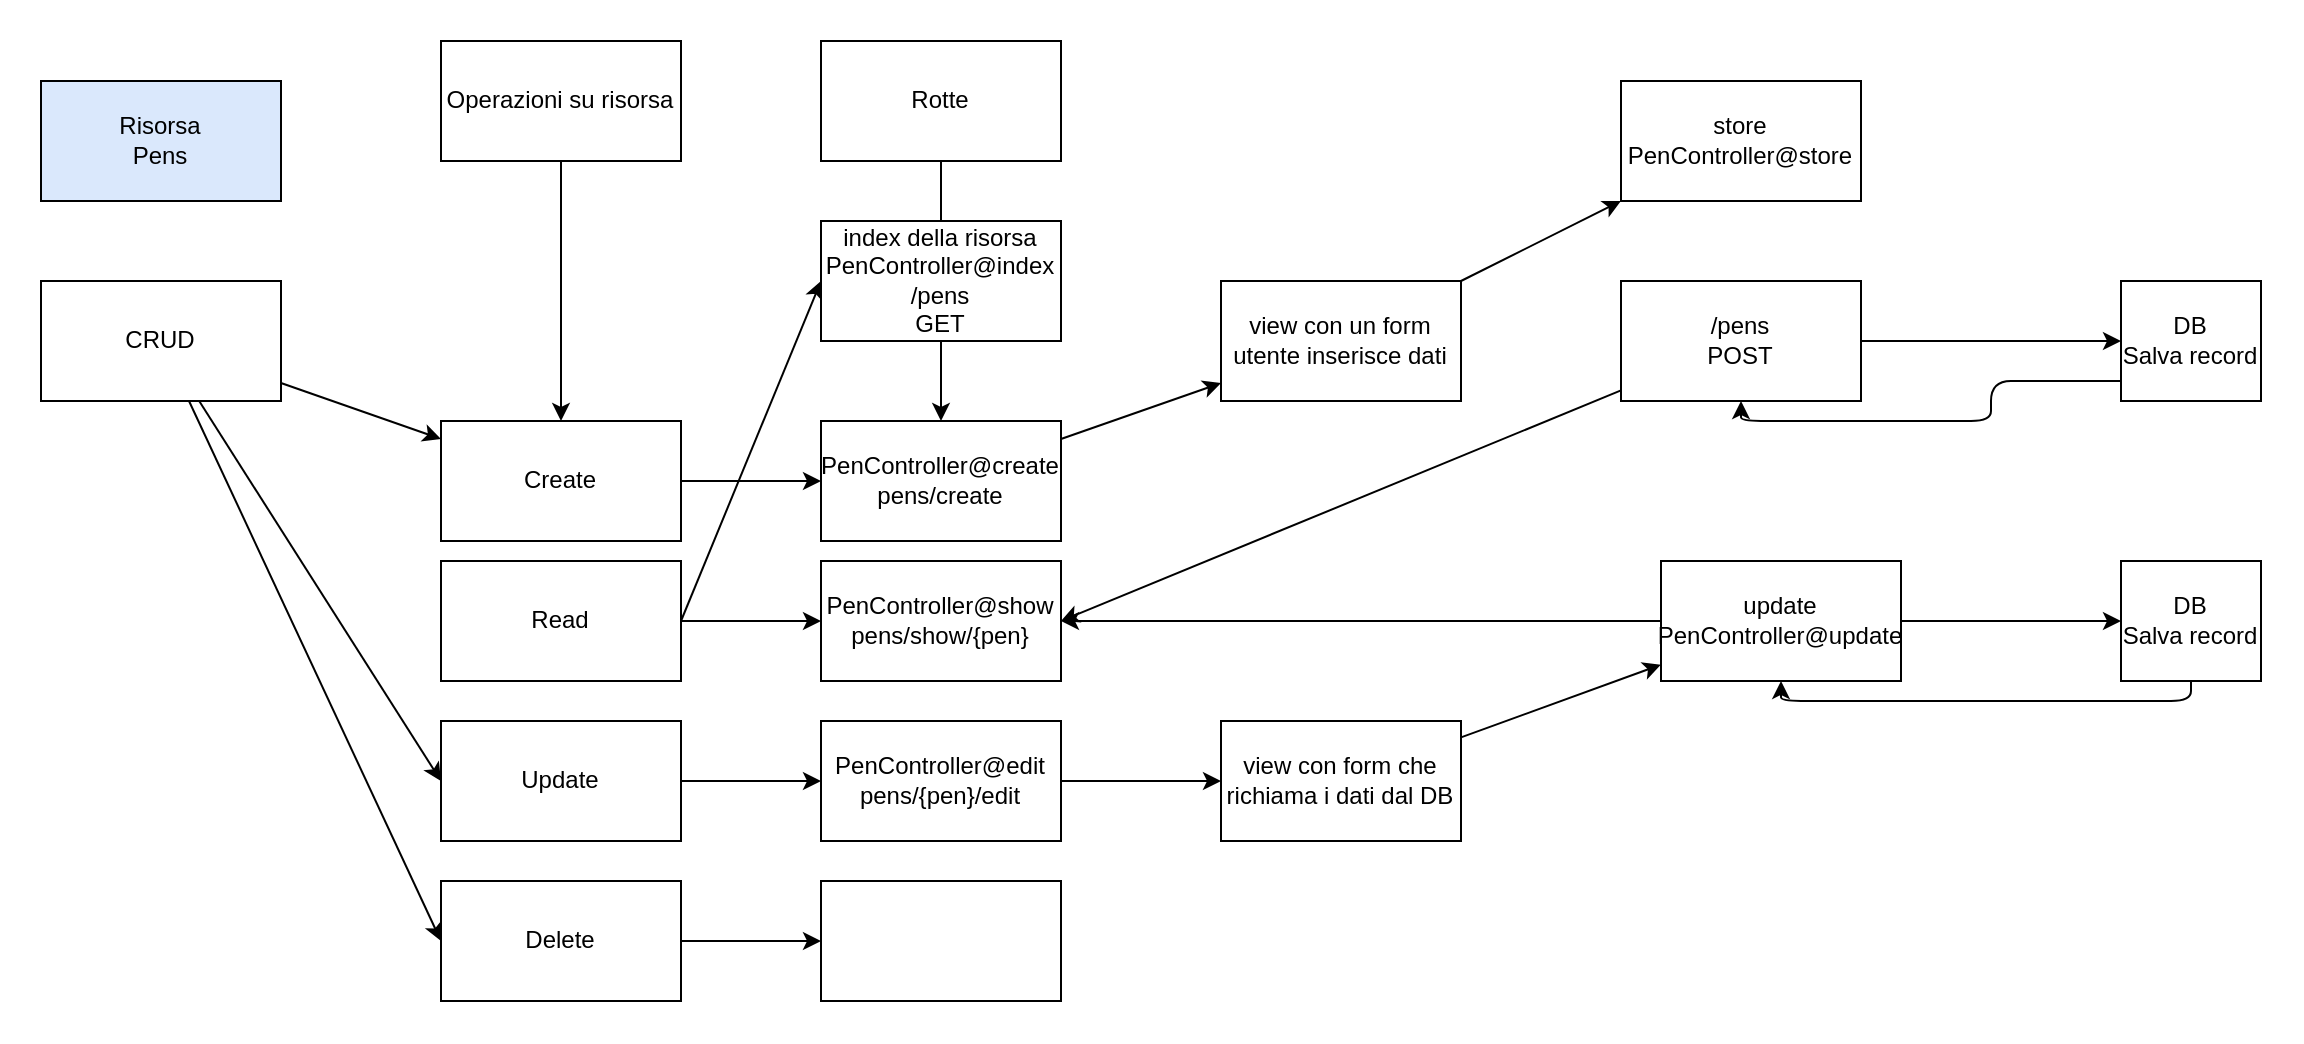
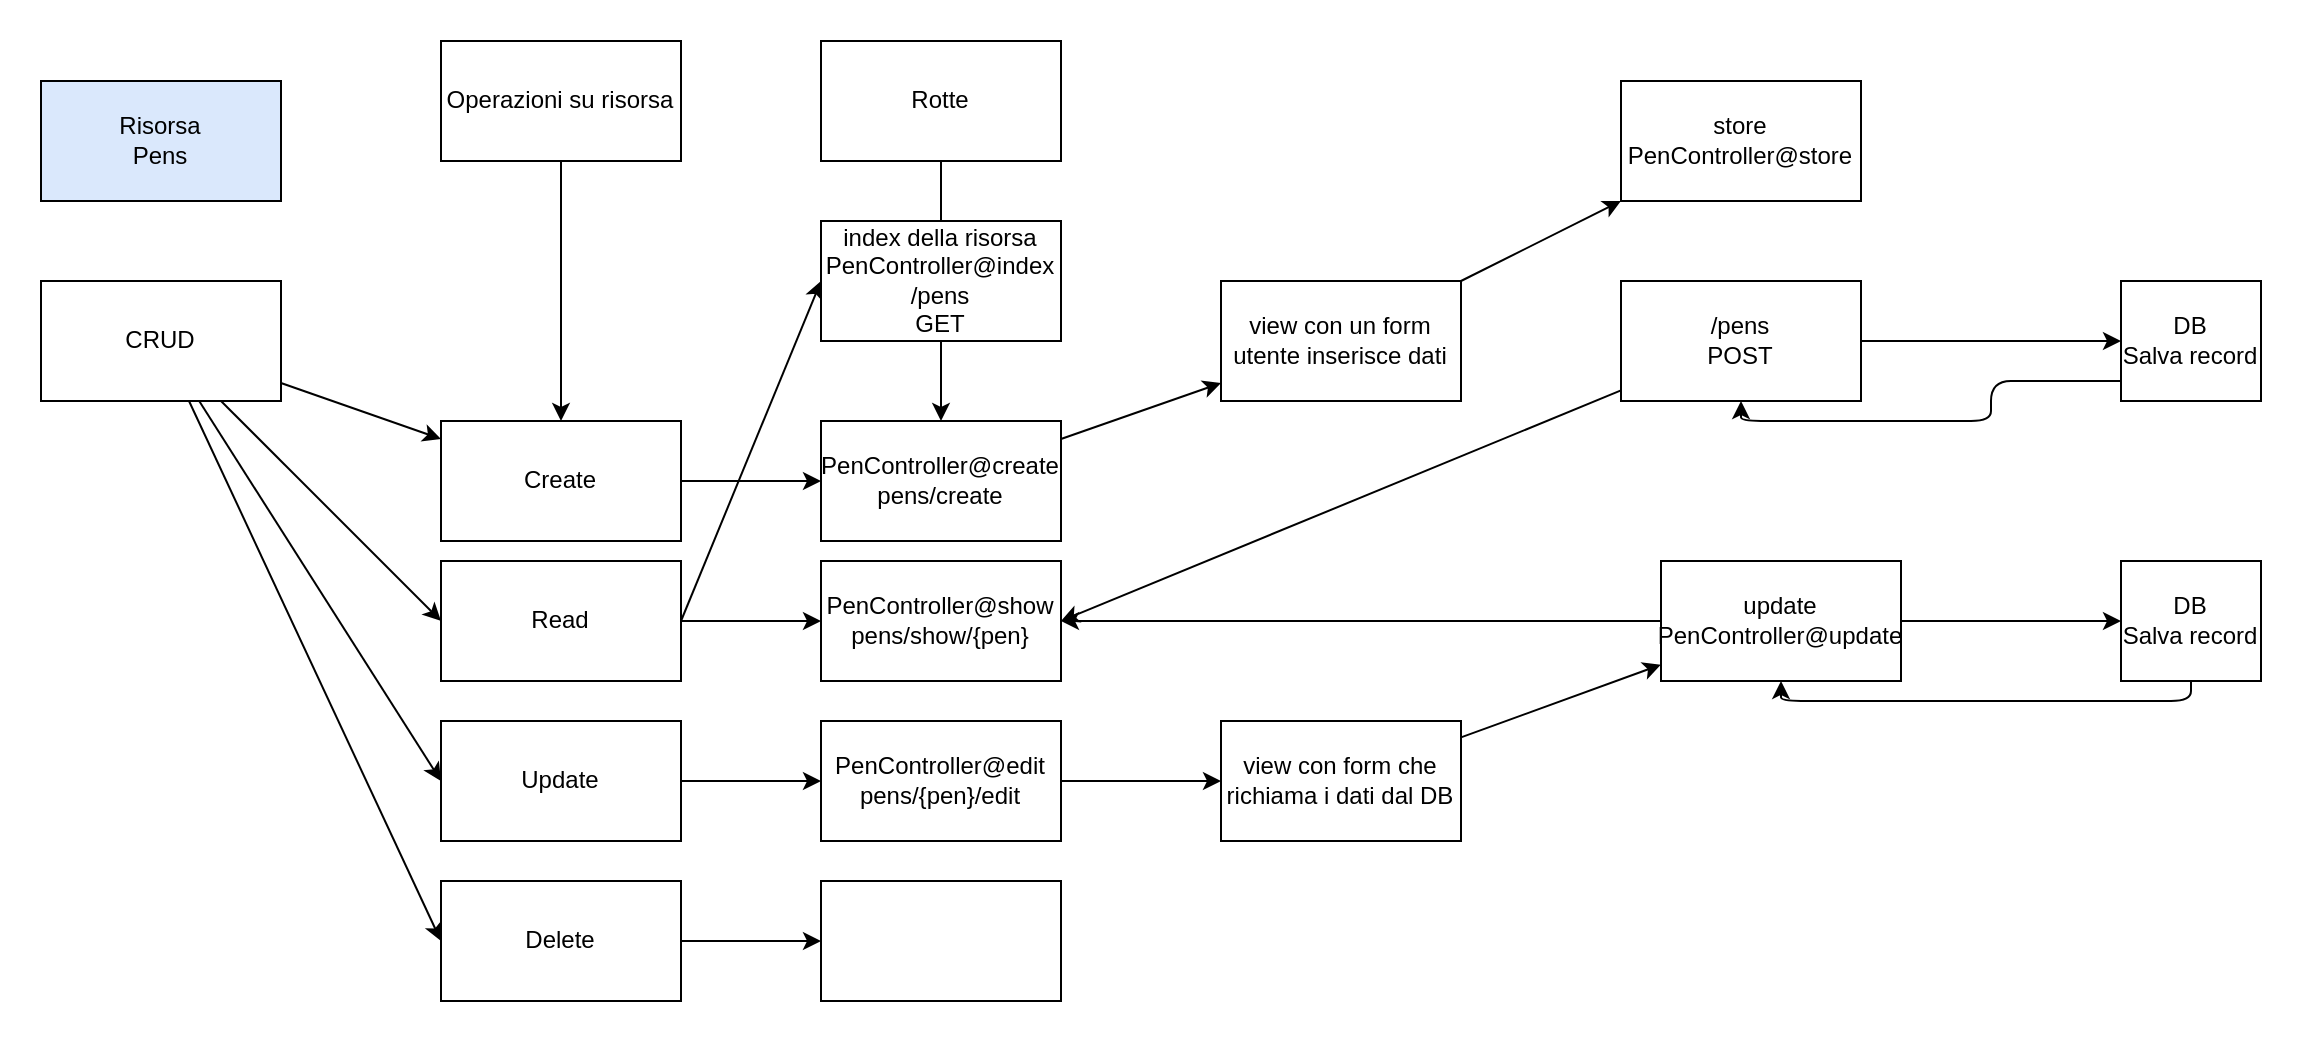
none -> (327, 507)
